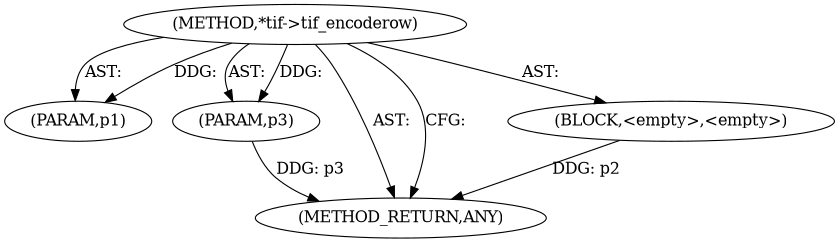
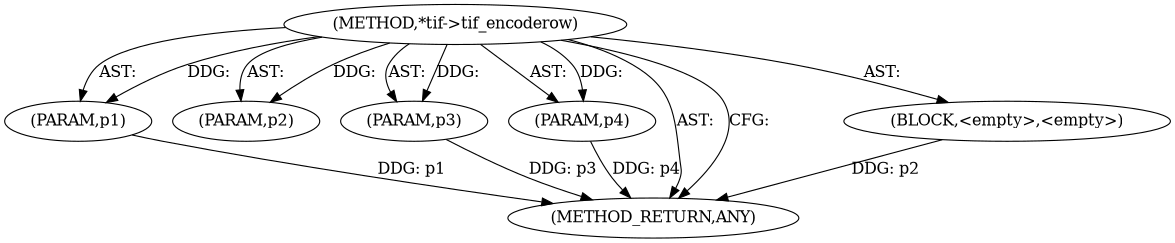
none -> (246, 121)
none -> (582, 121)
none -> (336, 171)
